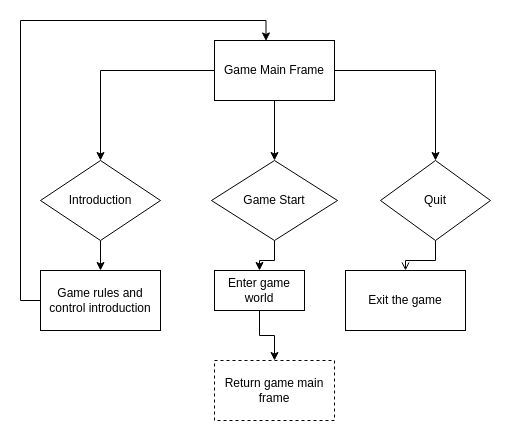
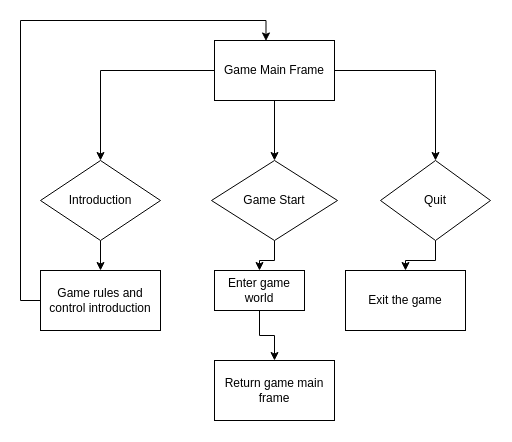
(406, 261) -> (407, 261)
(275, 391) -> (275, 391)
